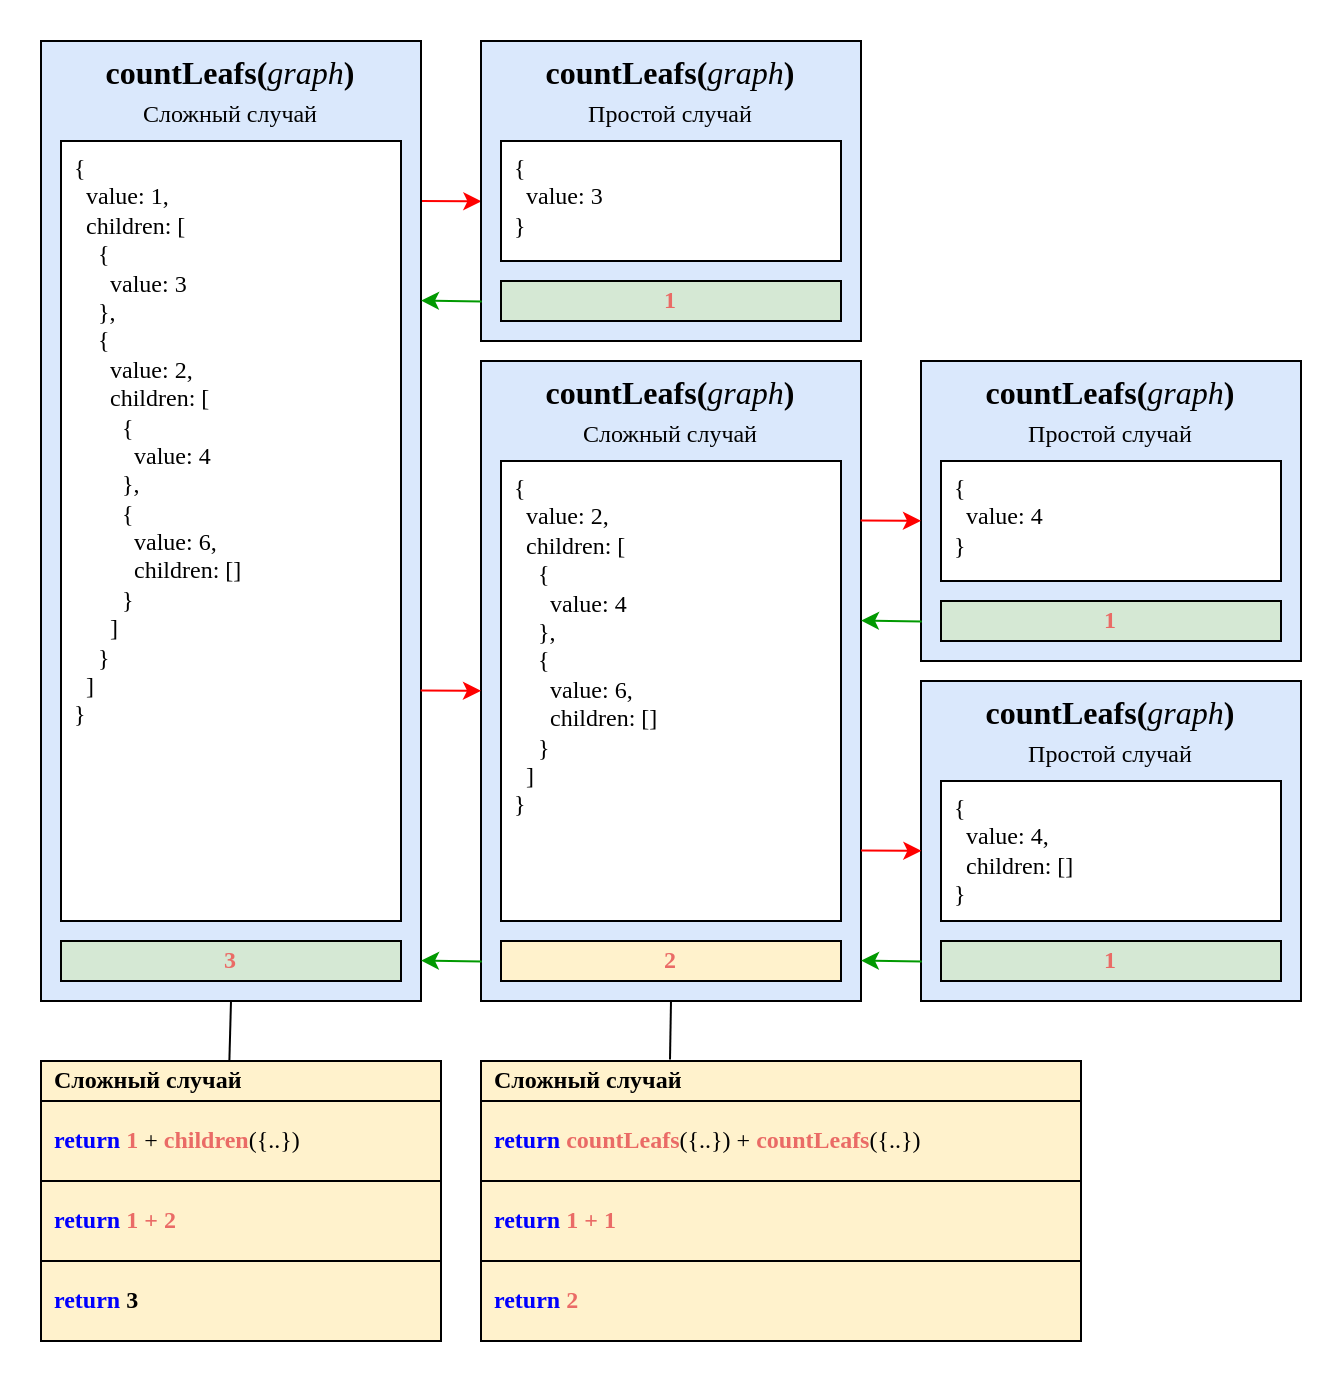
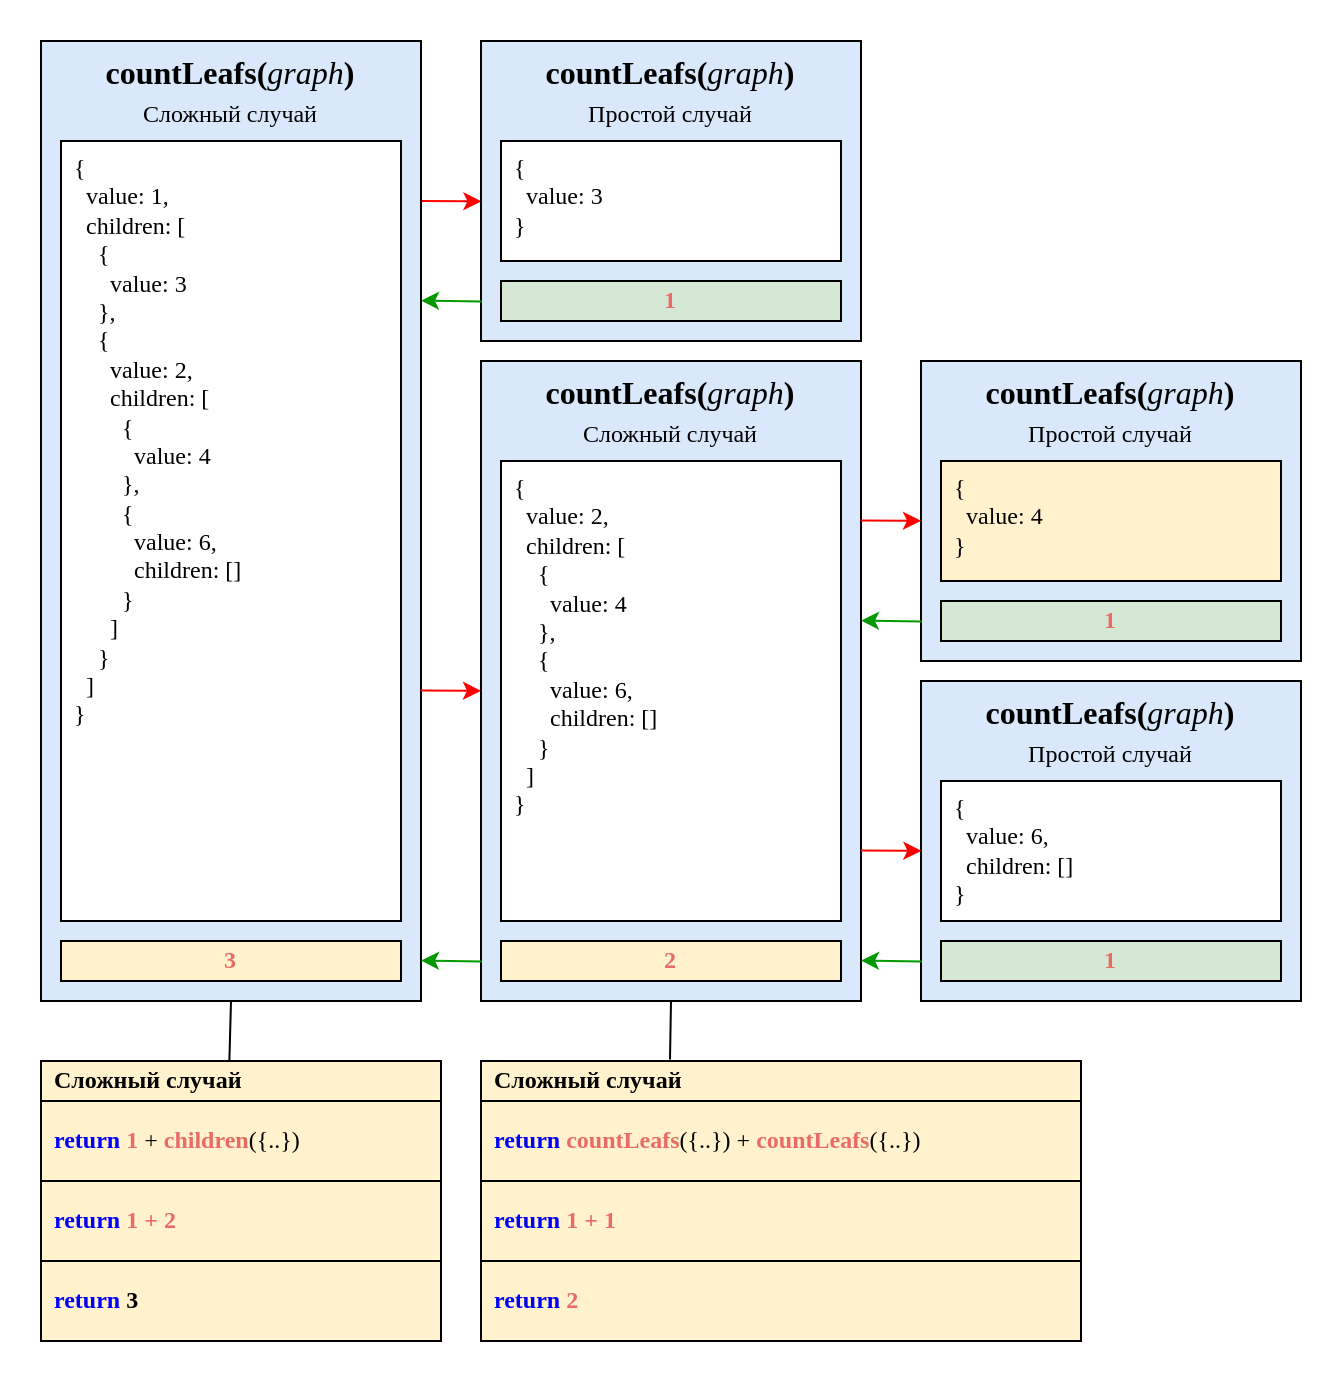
(1111, 521) -> (1111, 521)
(1023, 853) -> (1023, 853)
(231, 961) -> (231, 961)
